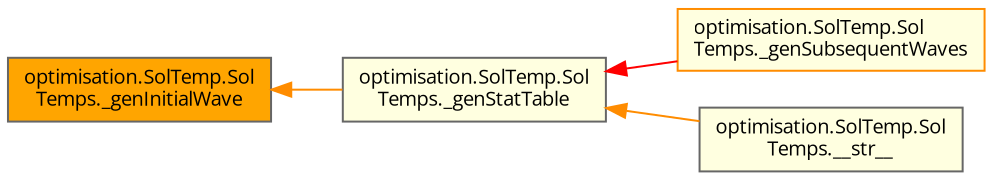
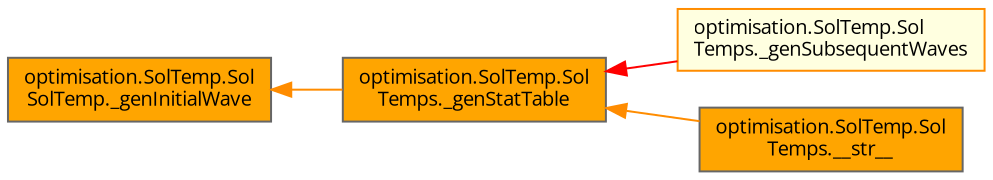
(140, 90) -> (140, 90)
(474, 90) -> (474, 90)
(831, 140) -> (831, 140)
